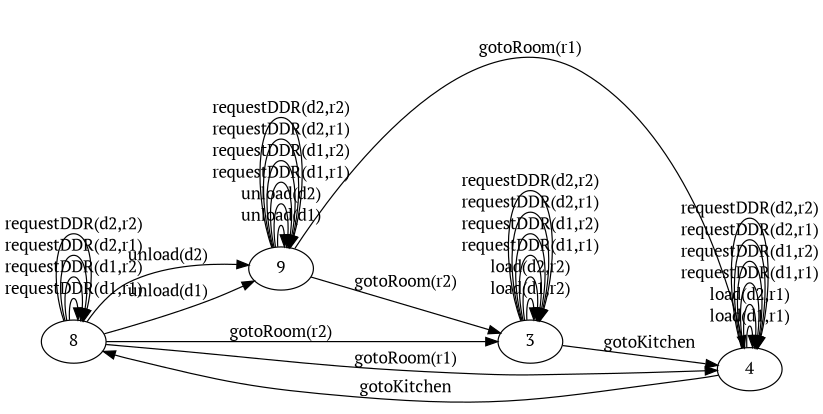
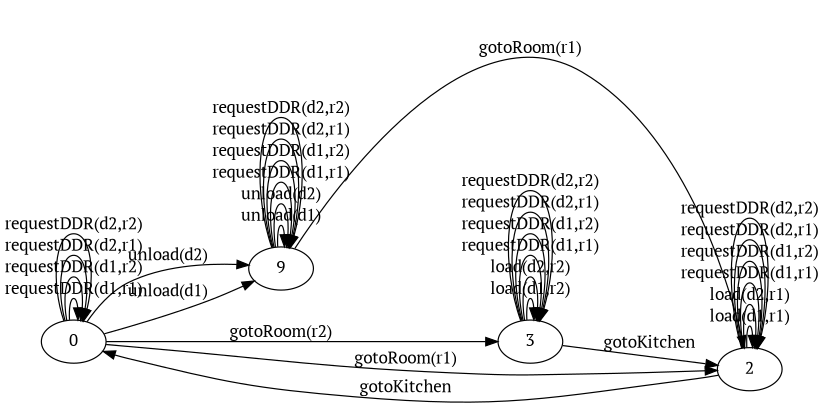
(400, 303) -> none
(74, 342) -> (74, 342)
(750, 369) -> (750, 369)
